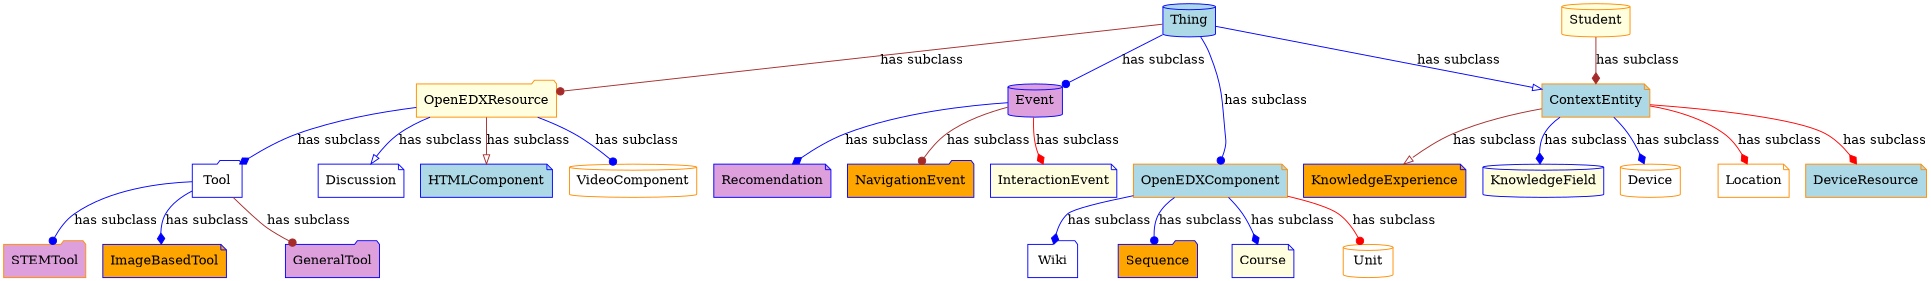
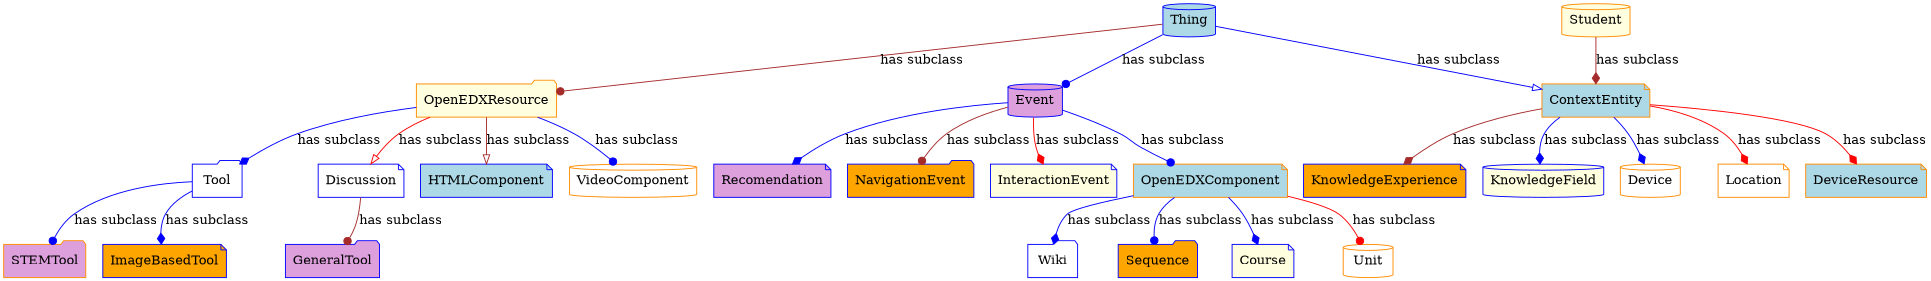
(1221, 95) -> (1117, 132)
(1474, 126) -> (1474, 126)
(400, 133) -> (400, 133)
(259, 222) -> (357, 218)
